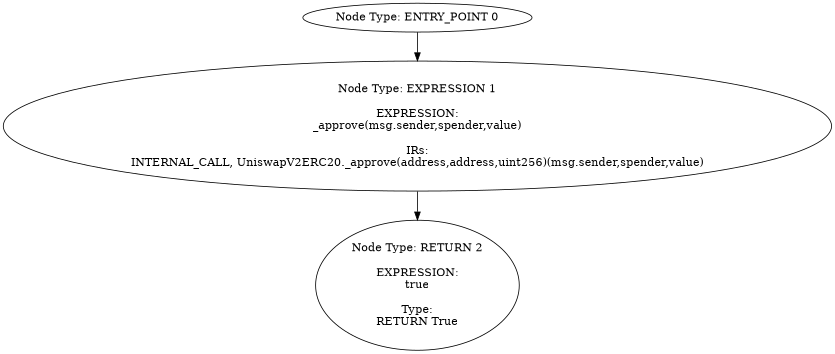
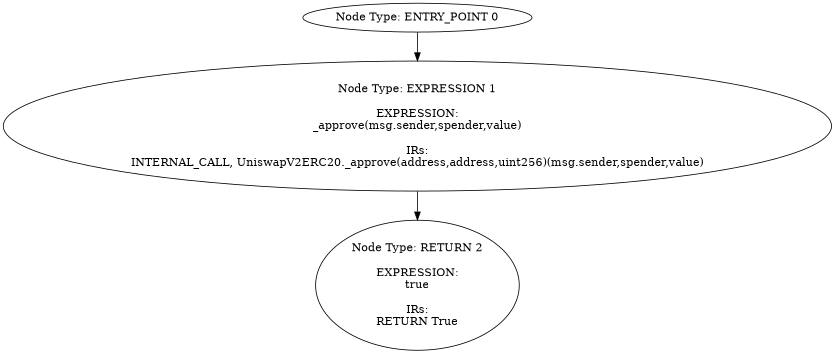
(417, 285) -> (417, 285)
